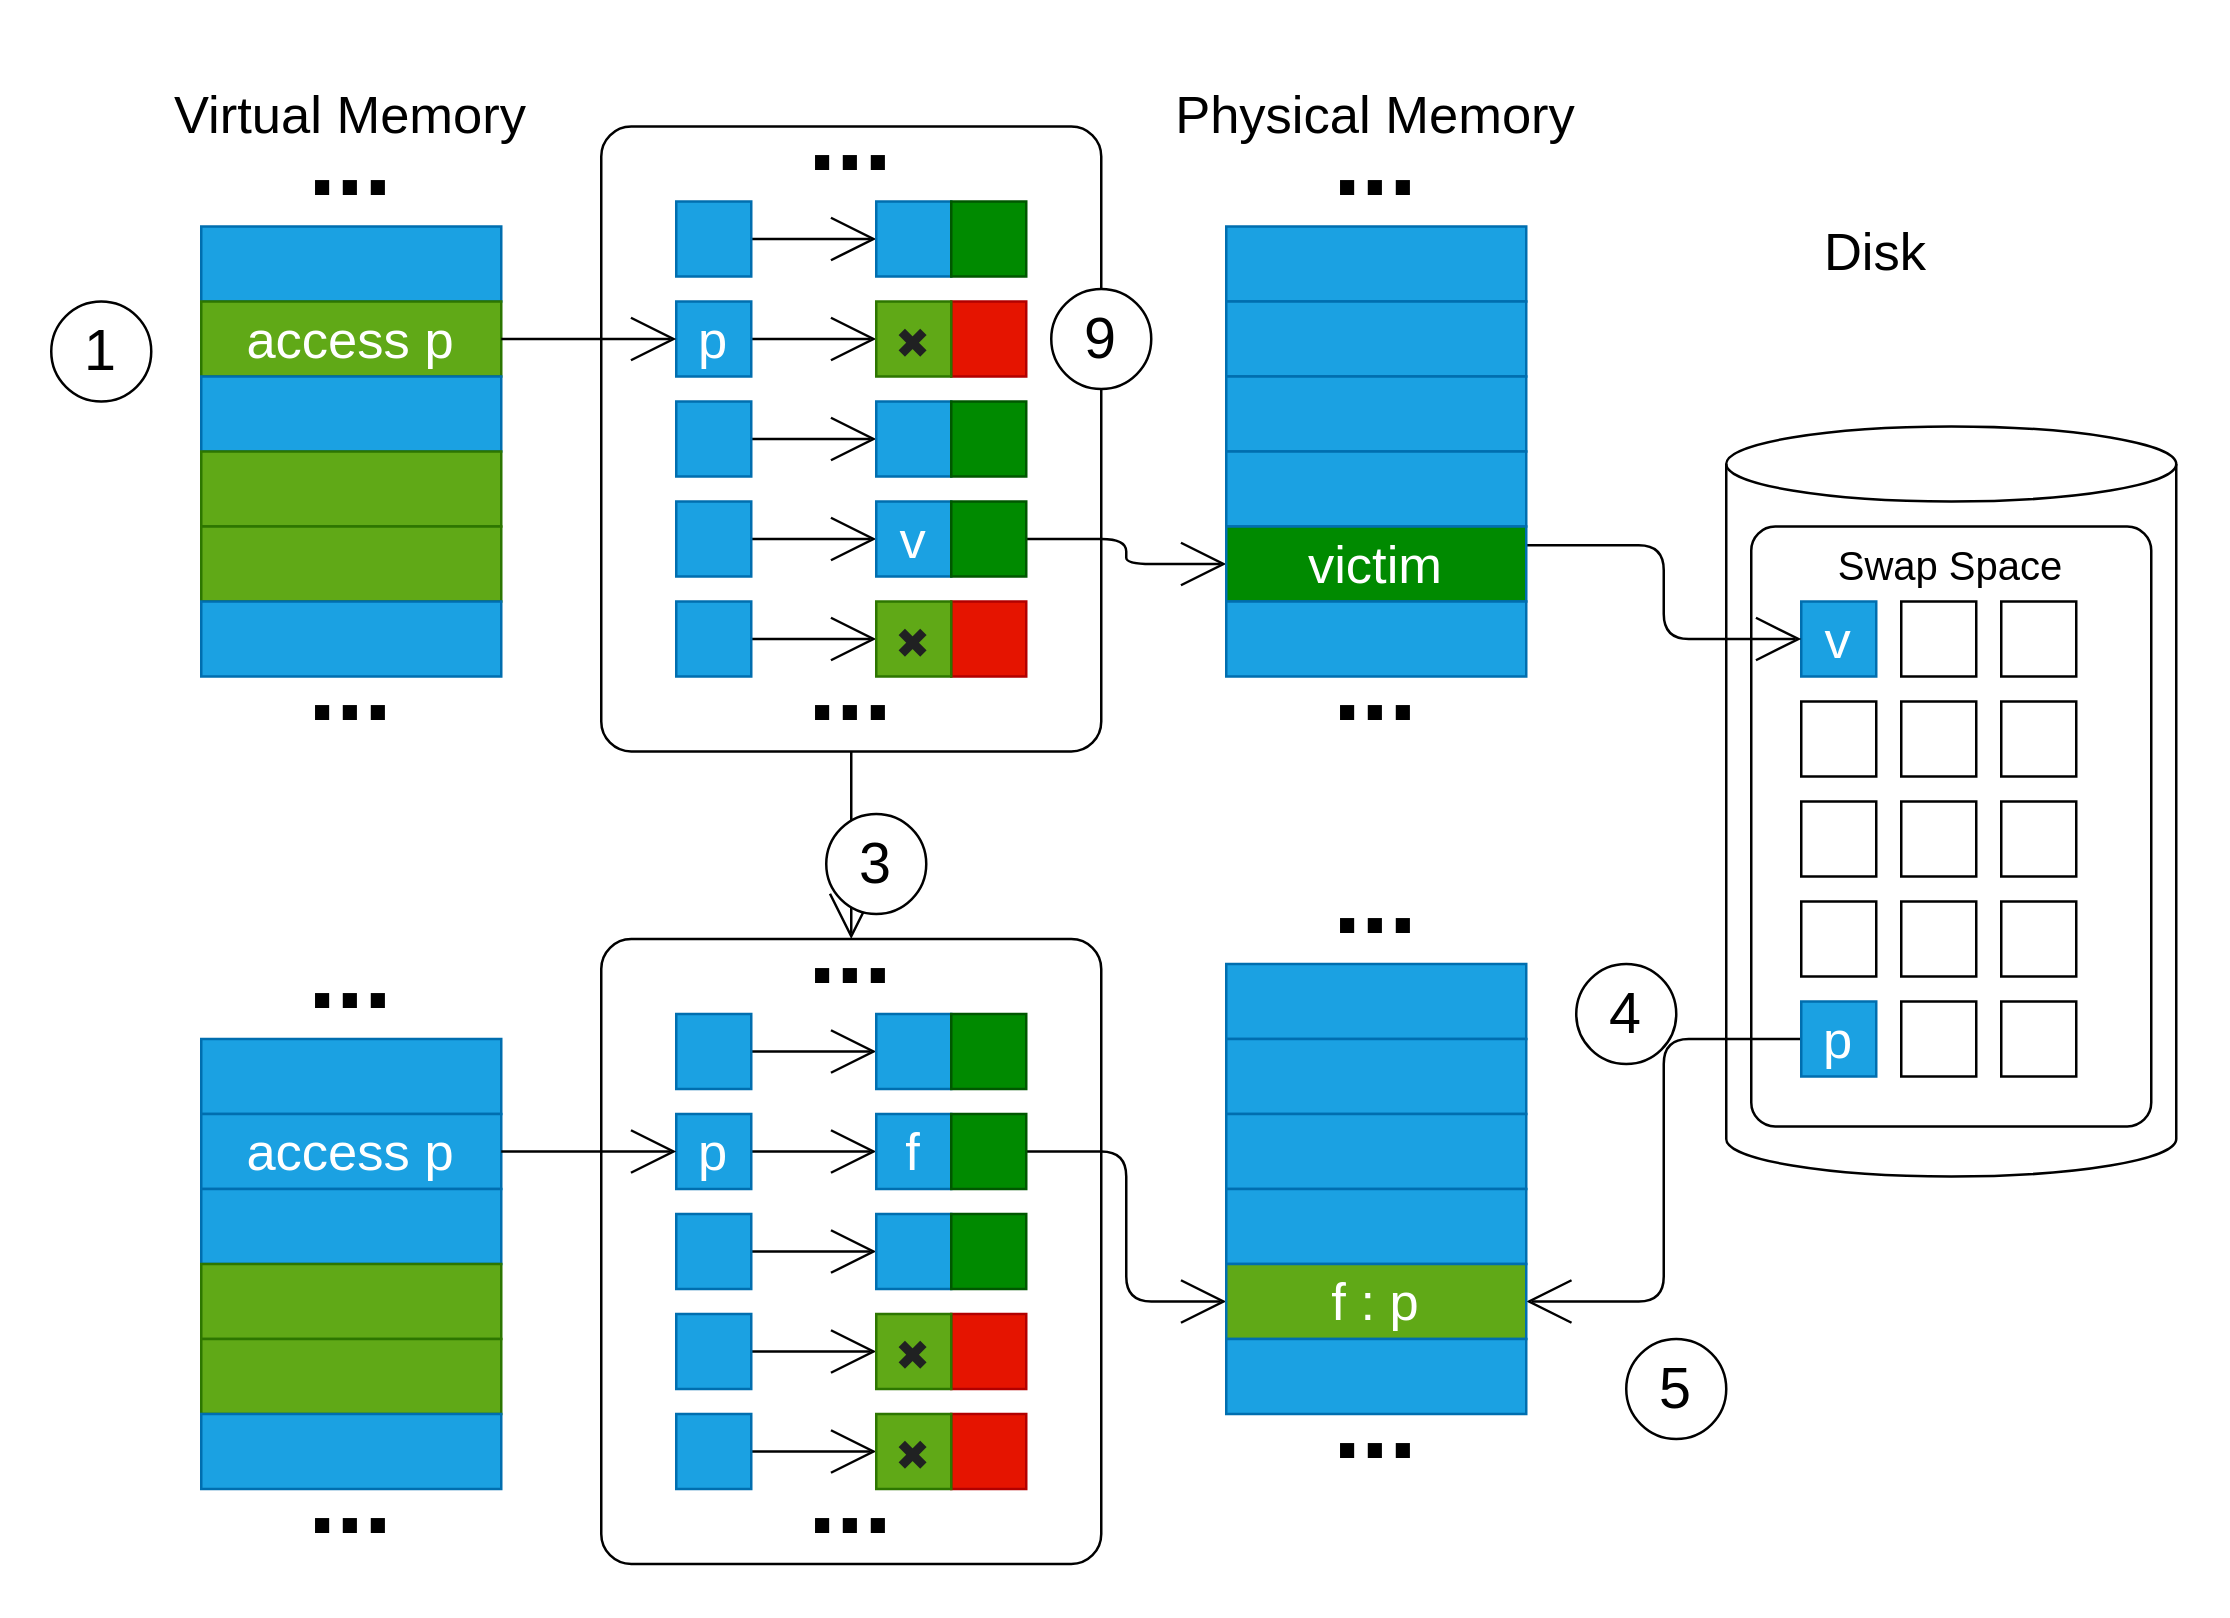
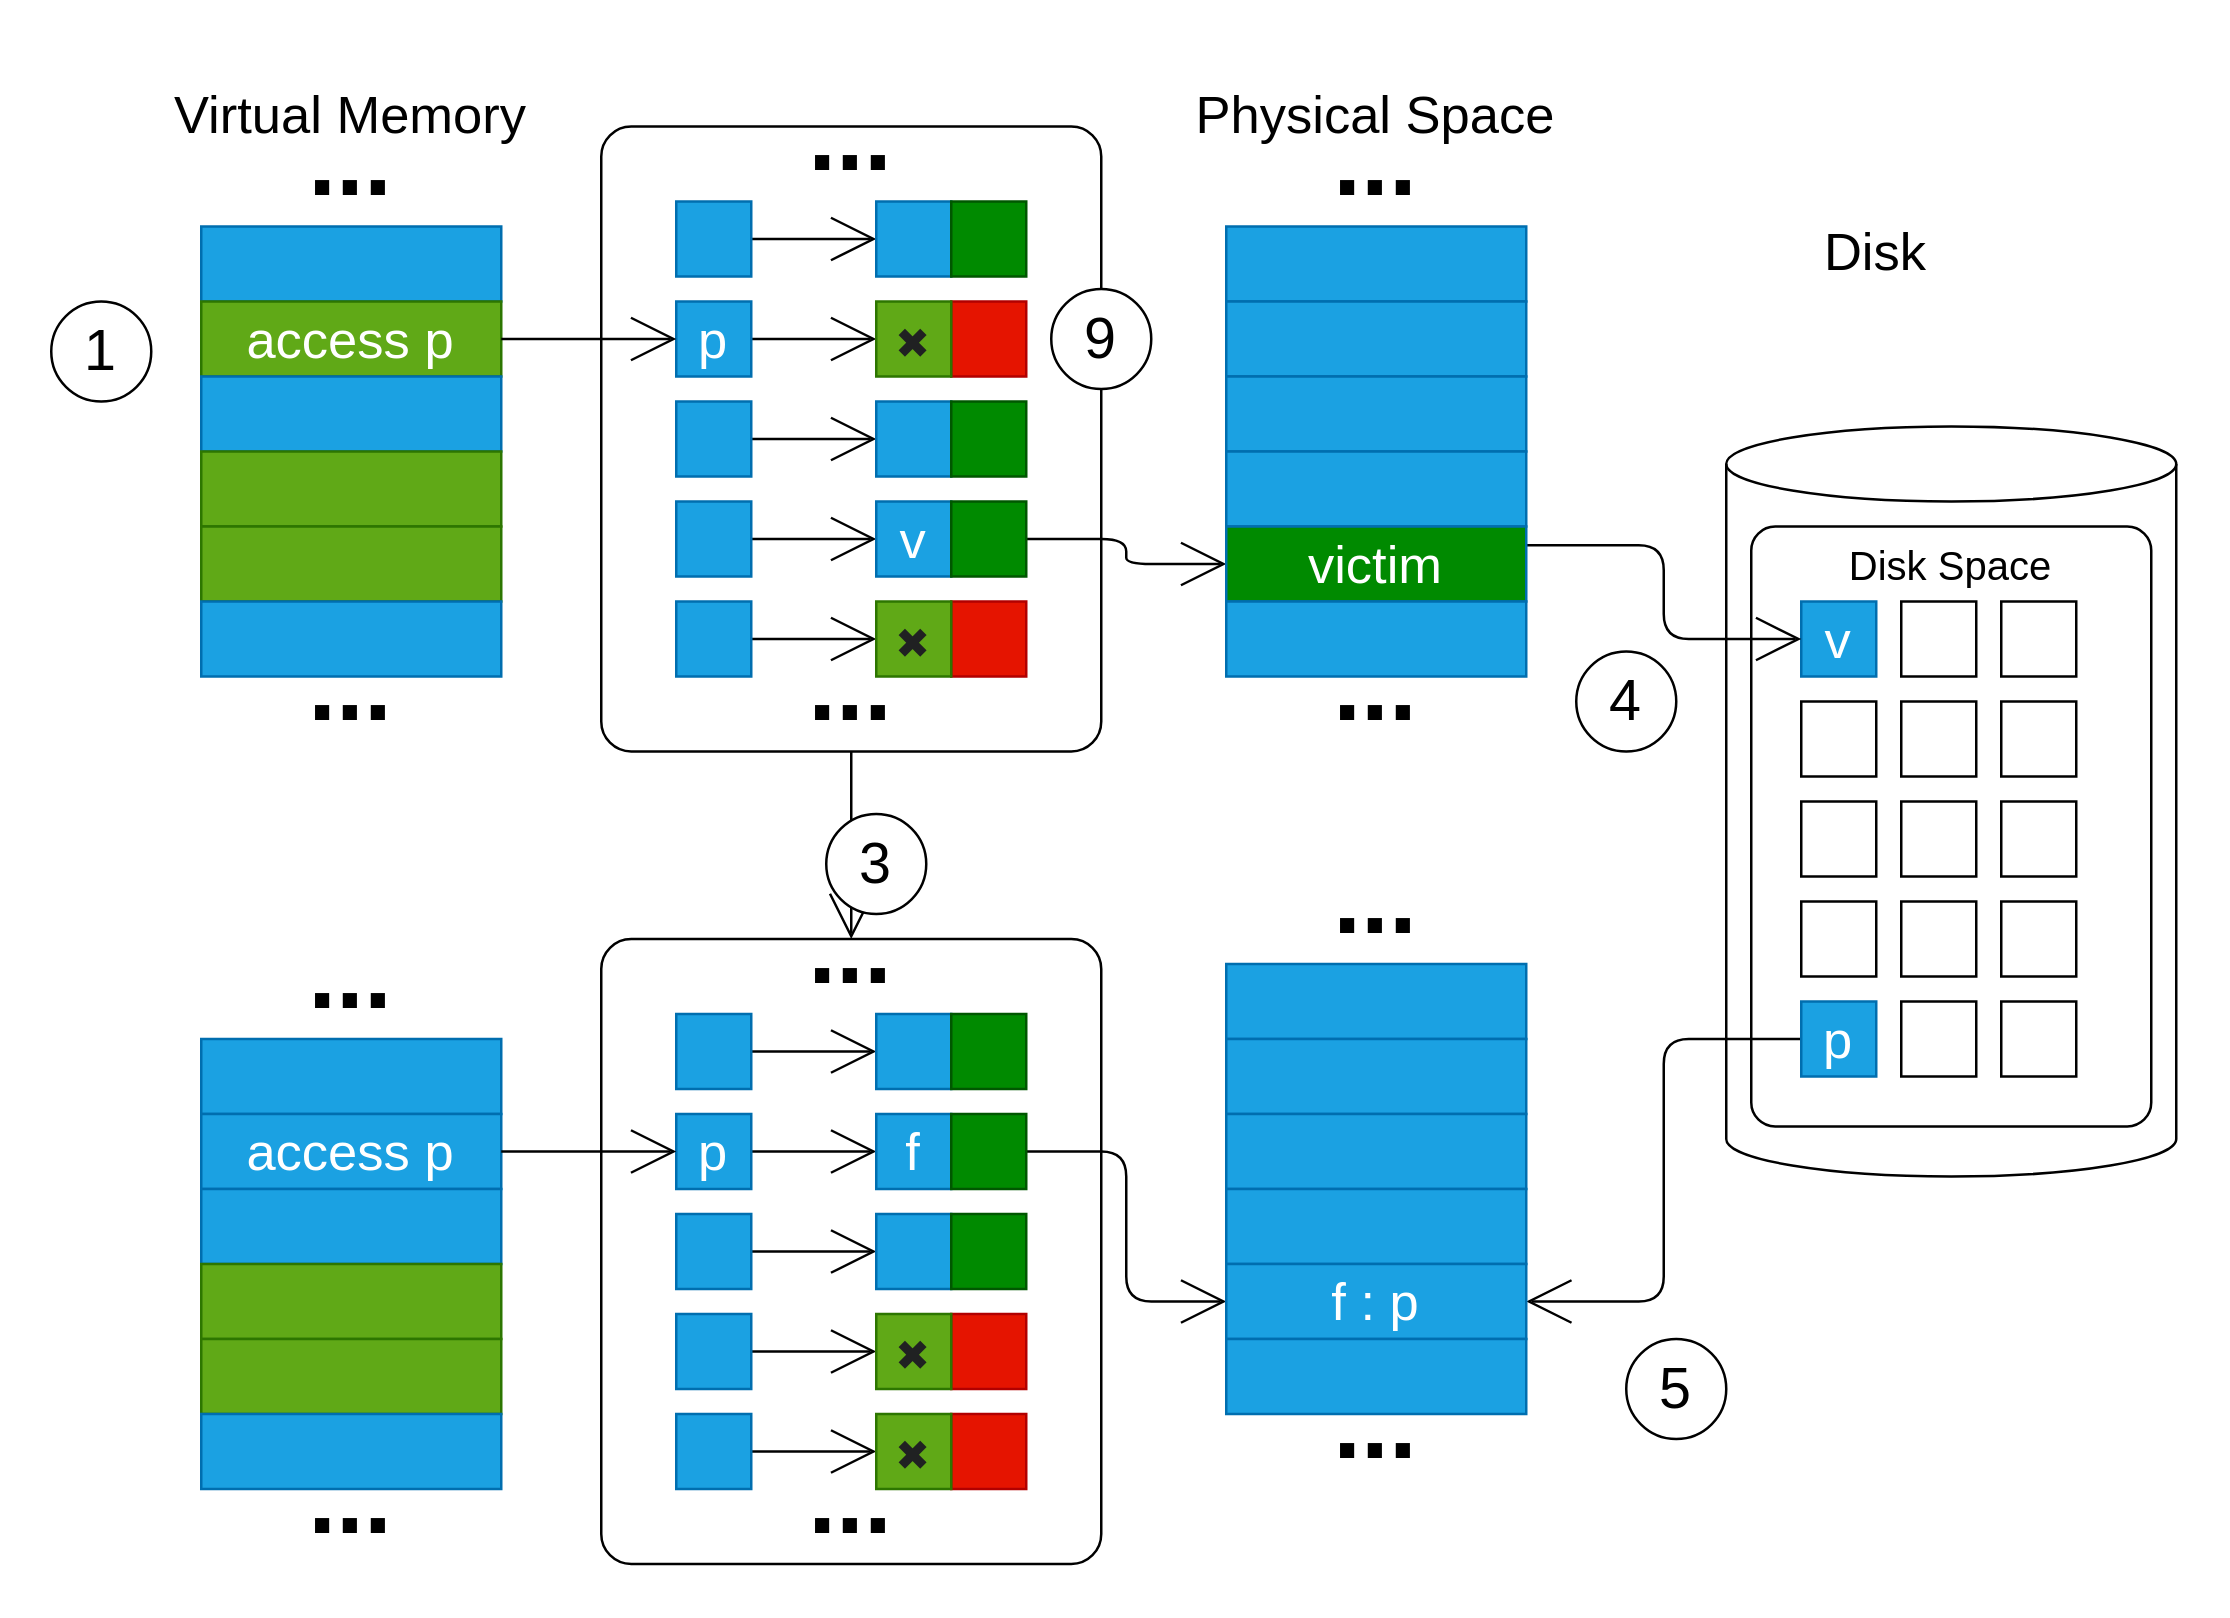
(1376, 114) -> (1376, 114)
(1951, 568) -> (1951, 568)
(1626, 1014) -> (1626, 701)
(1376, 1301) -> (1376, 1301)
